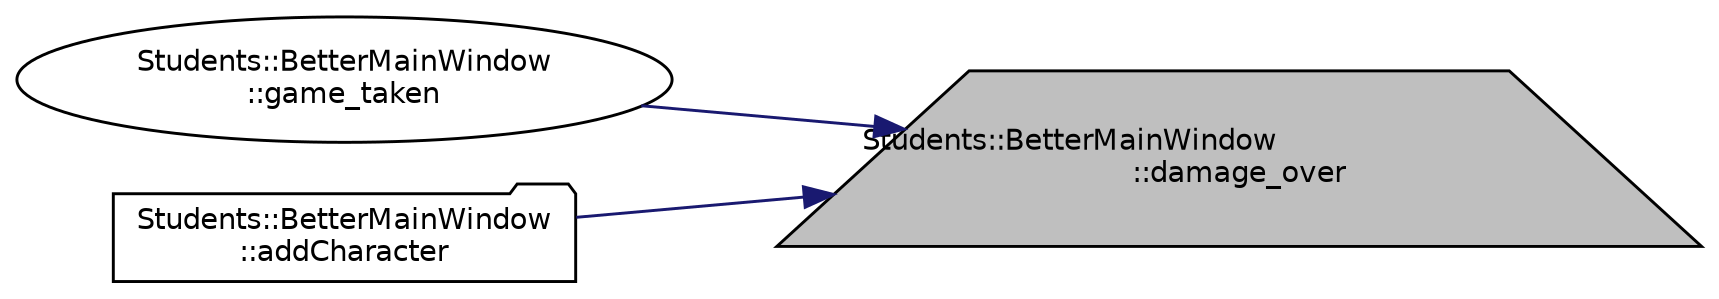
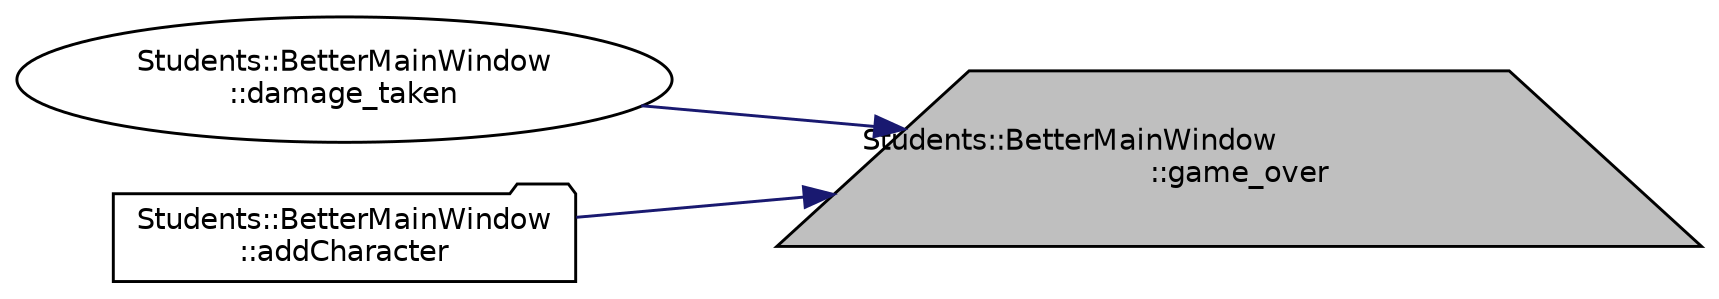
(344, 80) -> (344, 80)
(1239, 159) -> (1239, 159)
